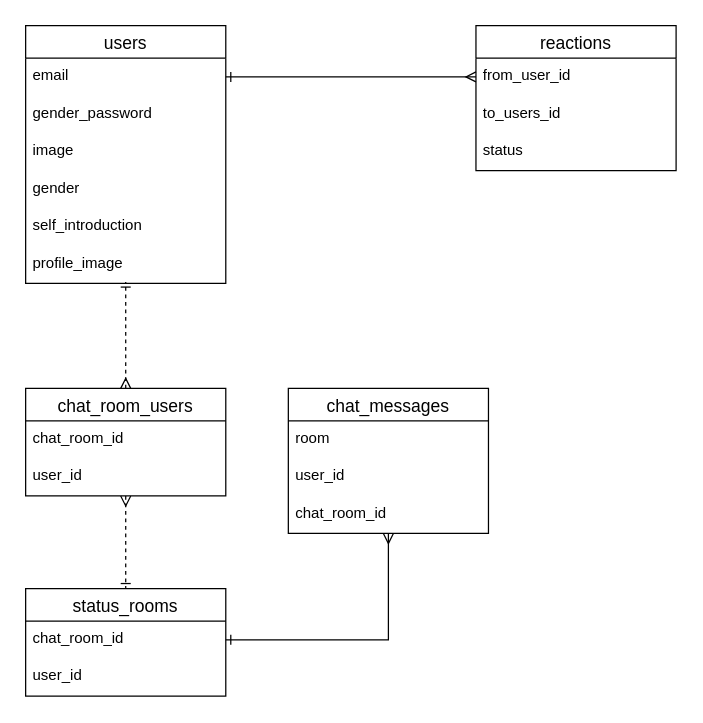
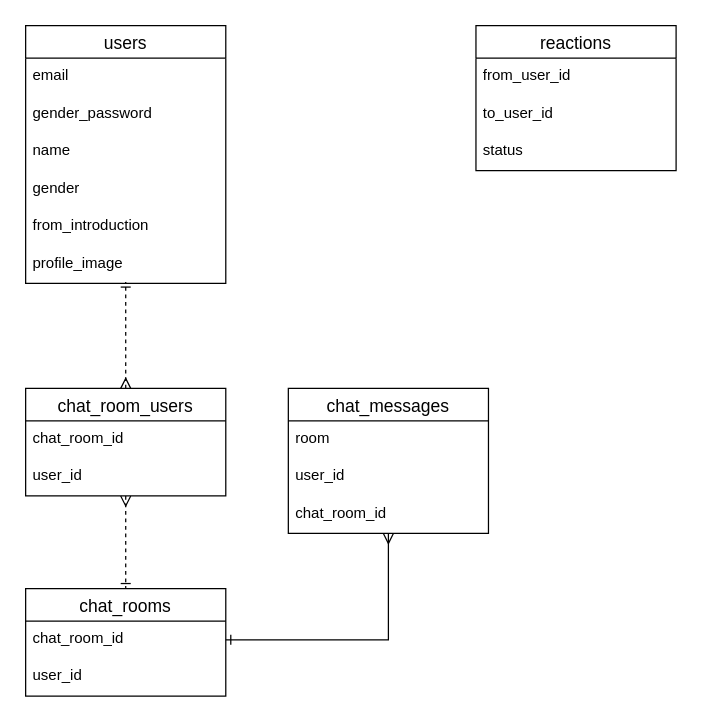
(350, 77) -> none
(527, 113) -> (523, 113)
(52, 150) -> (49, 150)
(98, 225) -> (100, 225)
(125, 605) -> (125, 605)
